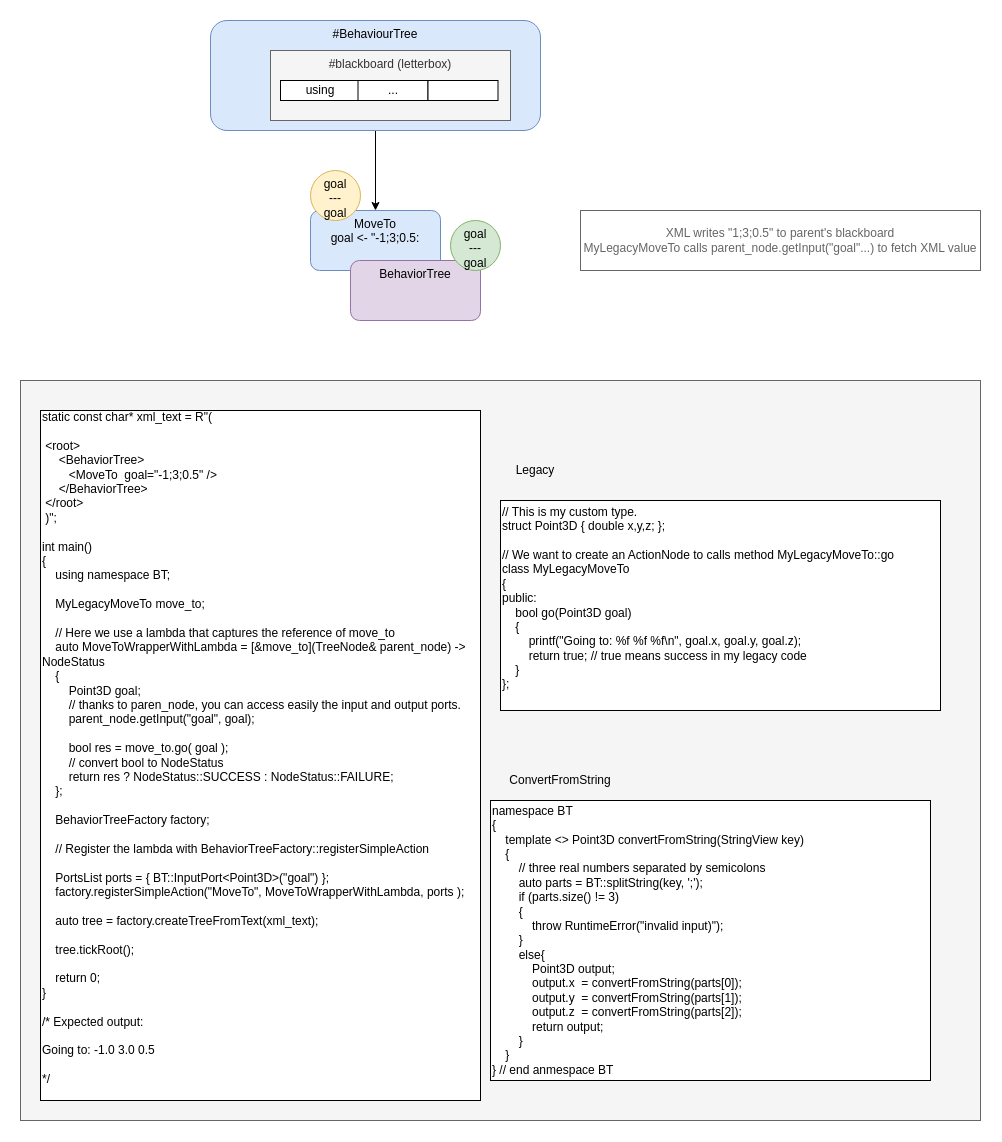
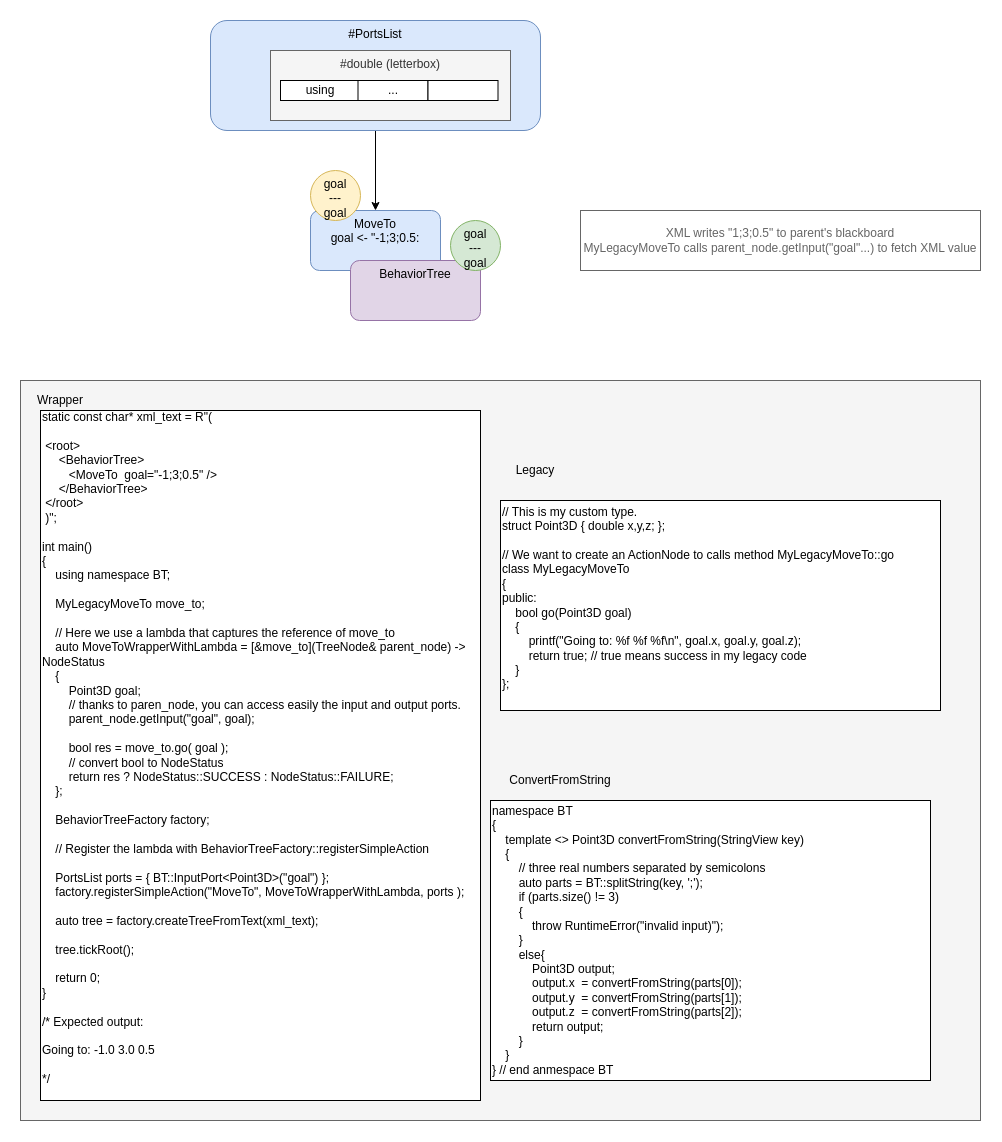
(376, 35) -> (376, 35)
(391, 65) -> (391, 65)
none -> (61, 401)
